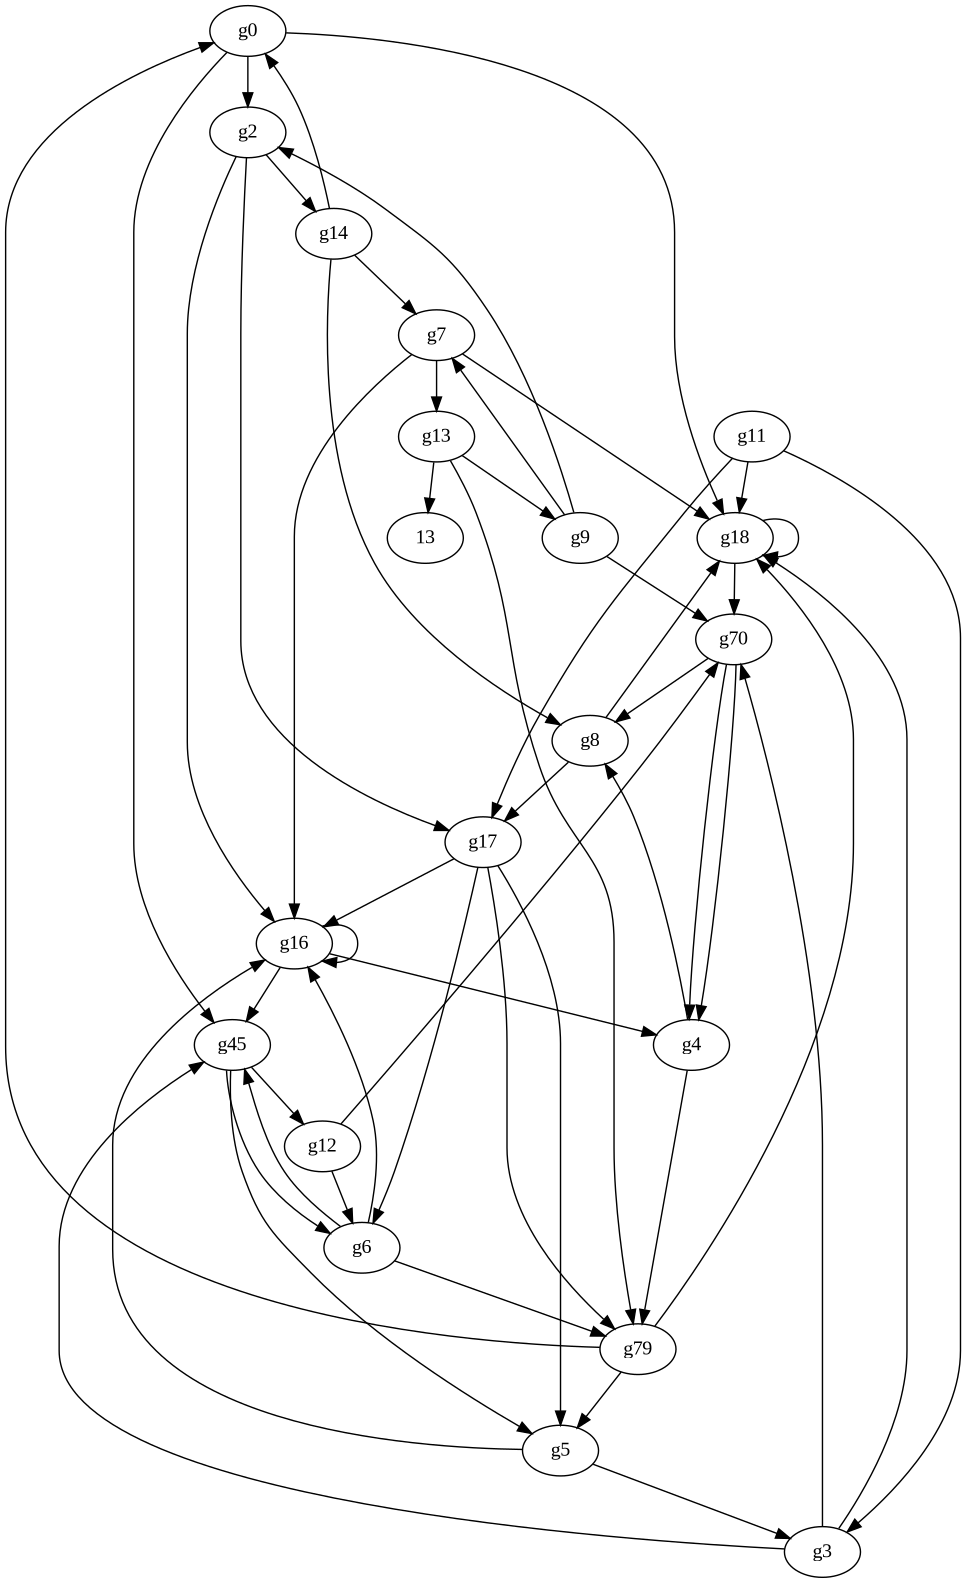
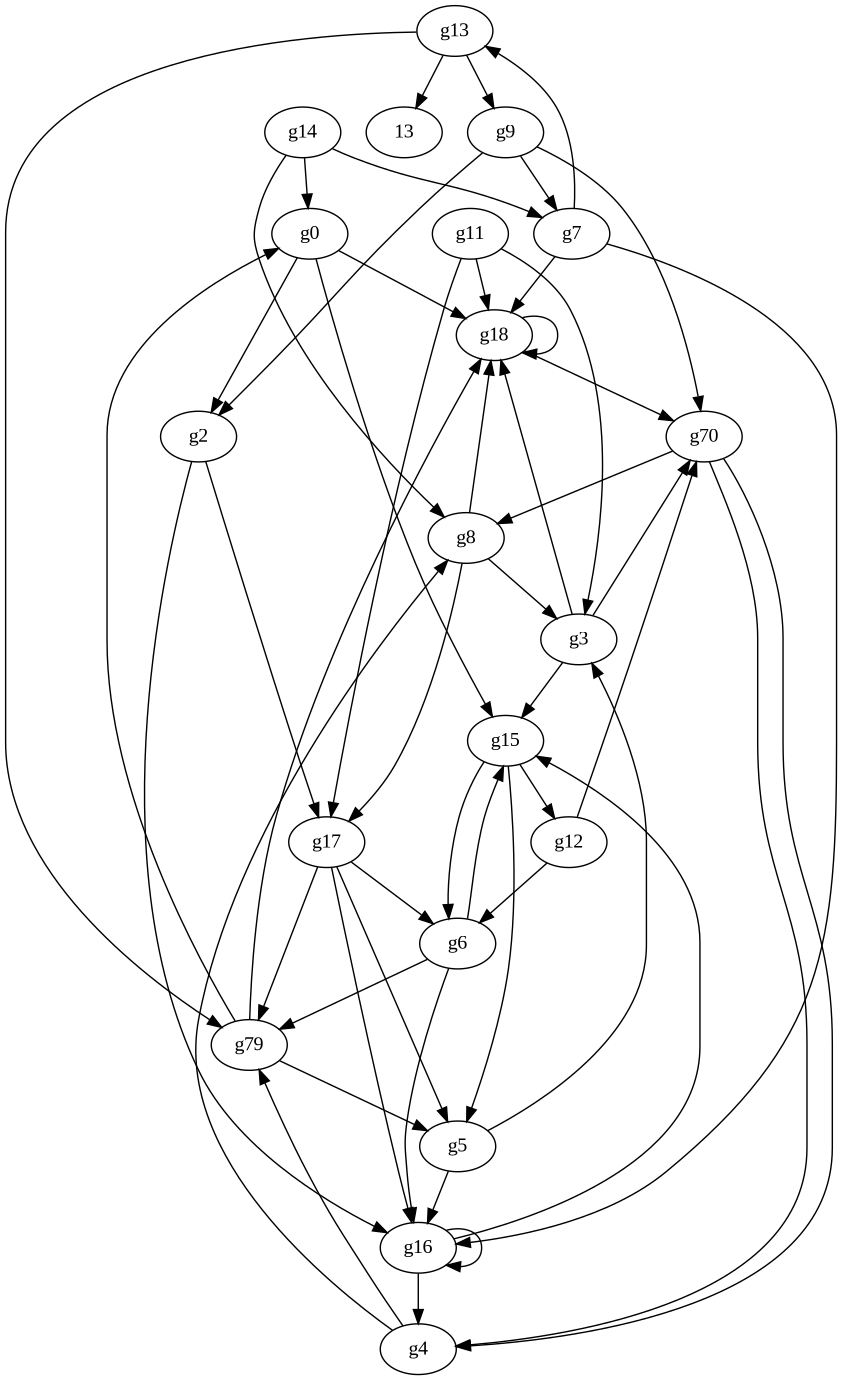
(286, 178) -> none
none -> (517, 584)
(232, 1045) -> (506, 741)
